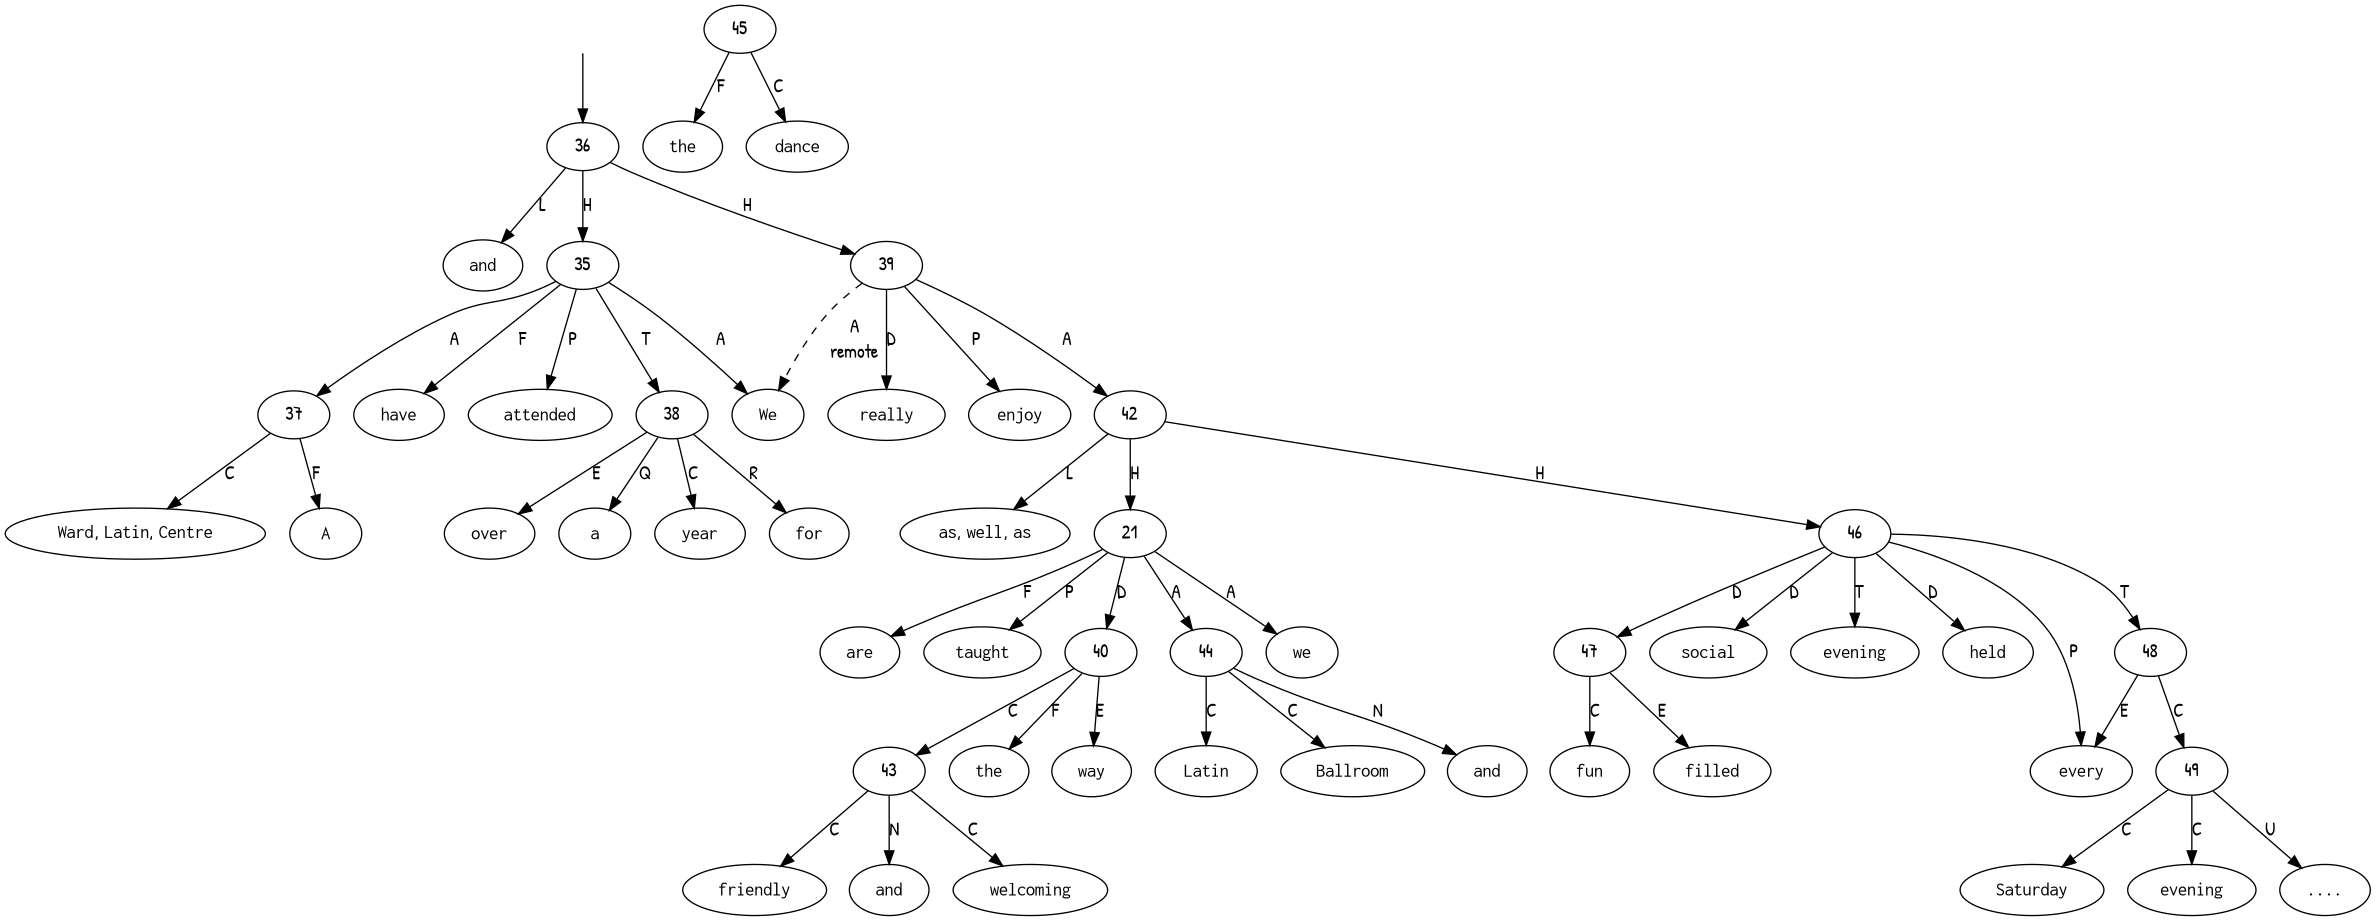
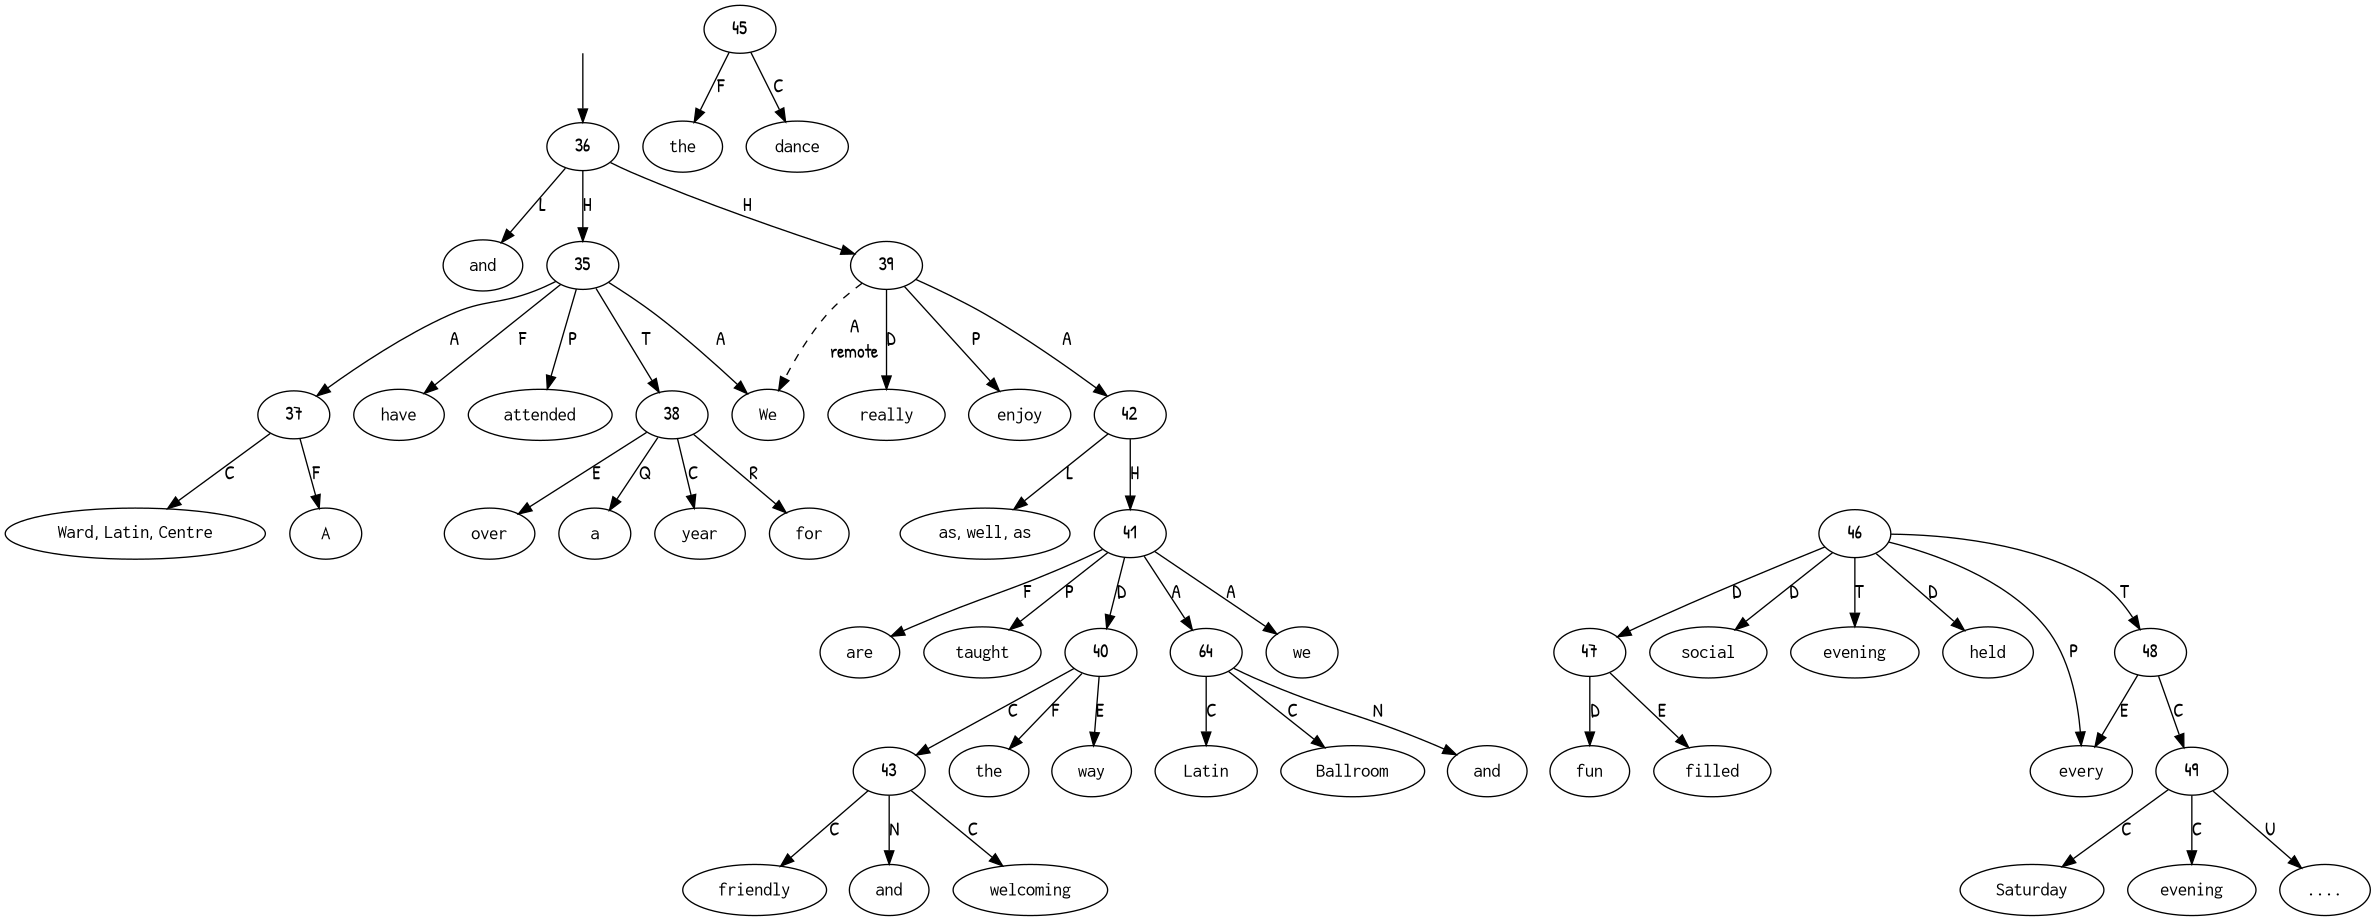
(1486, 473) -> none
(1130, 534) -> (1130, 534)
(1206, 652) -> (1206, 652)
(1595, 712) -> (1595, 712)
